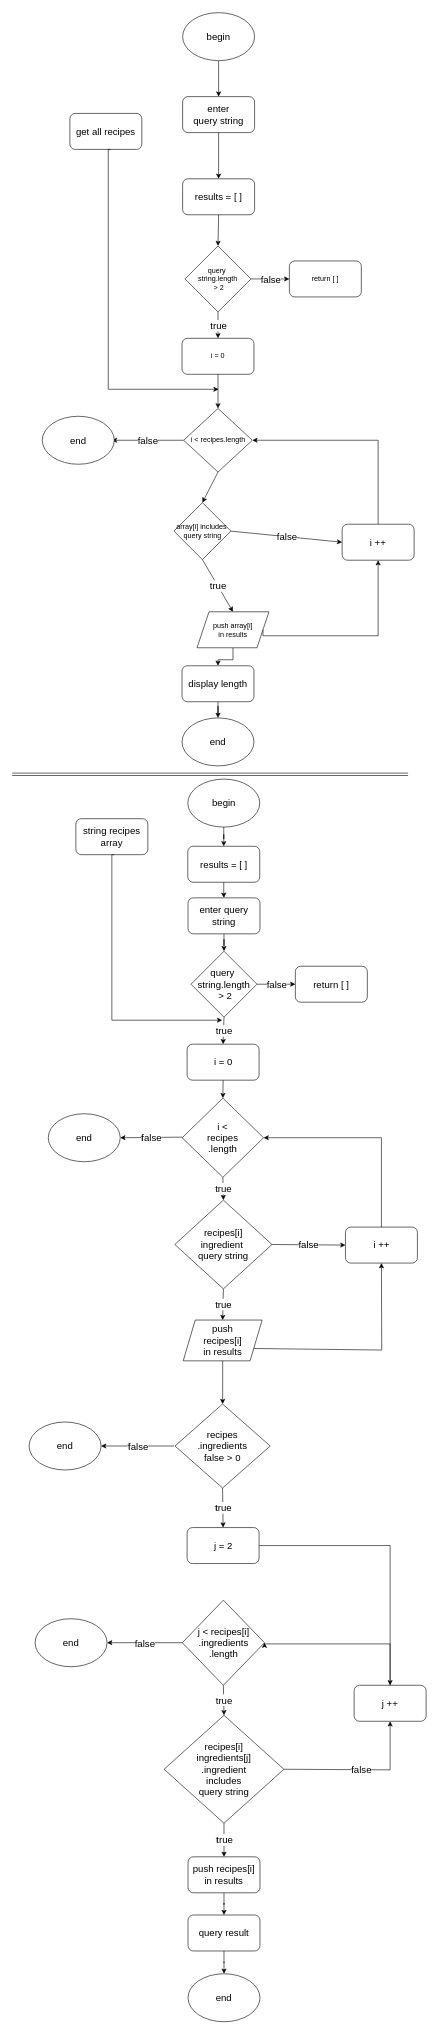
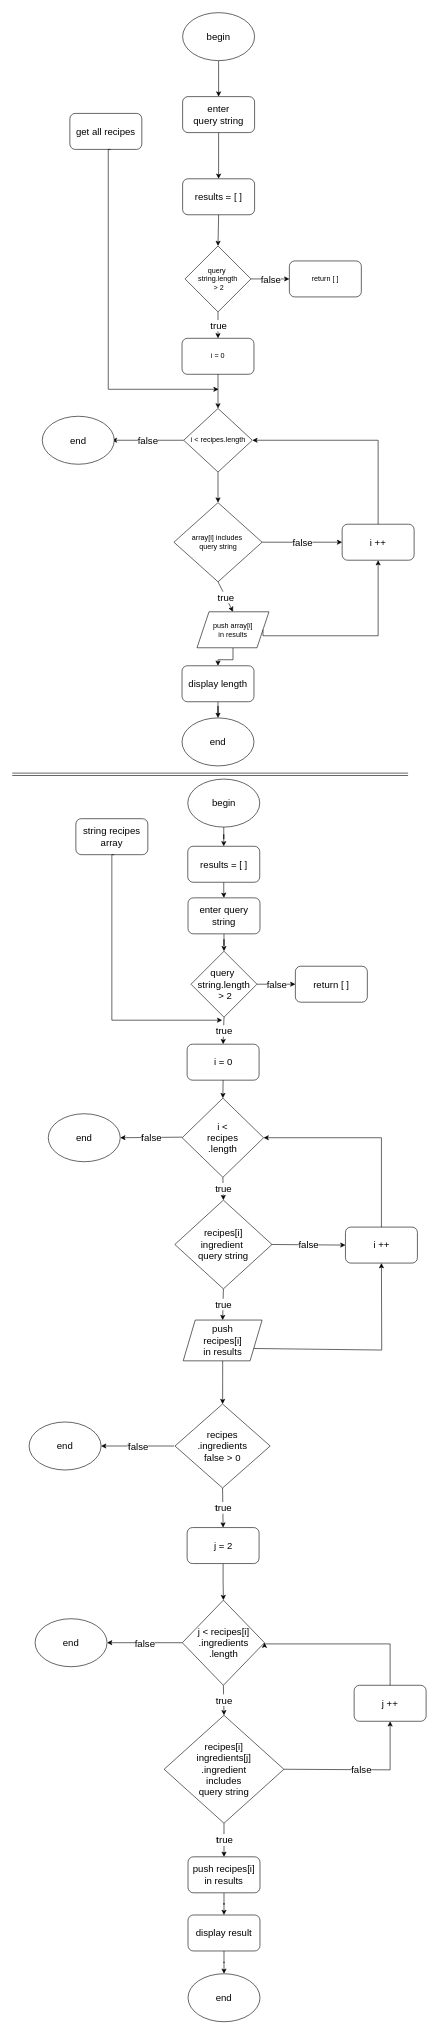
(203, 531) -> (218, 542)
(372, 1546) -> (223, 1595)
(224, 1934) -> (224, 1934)
